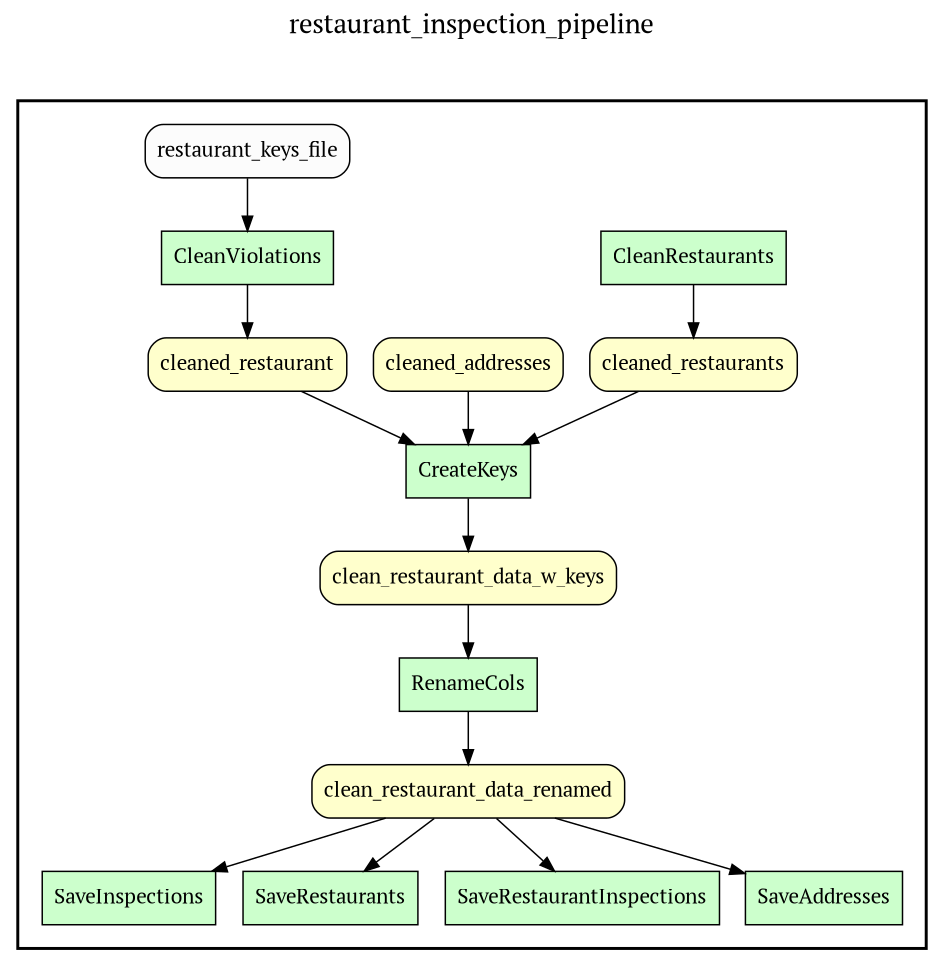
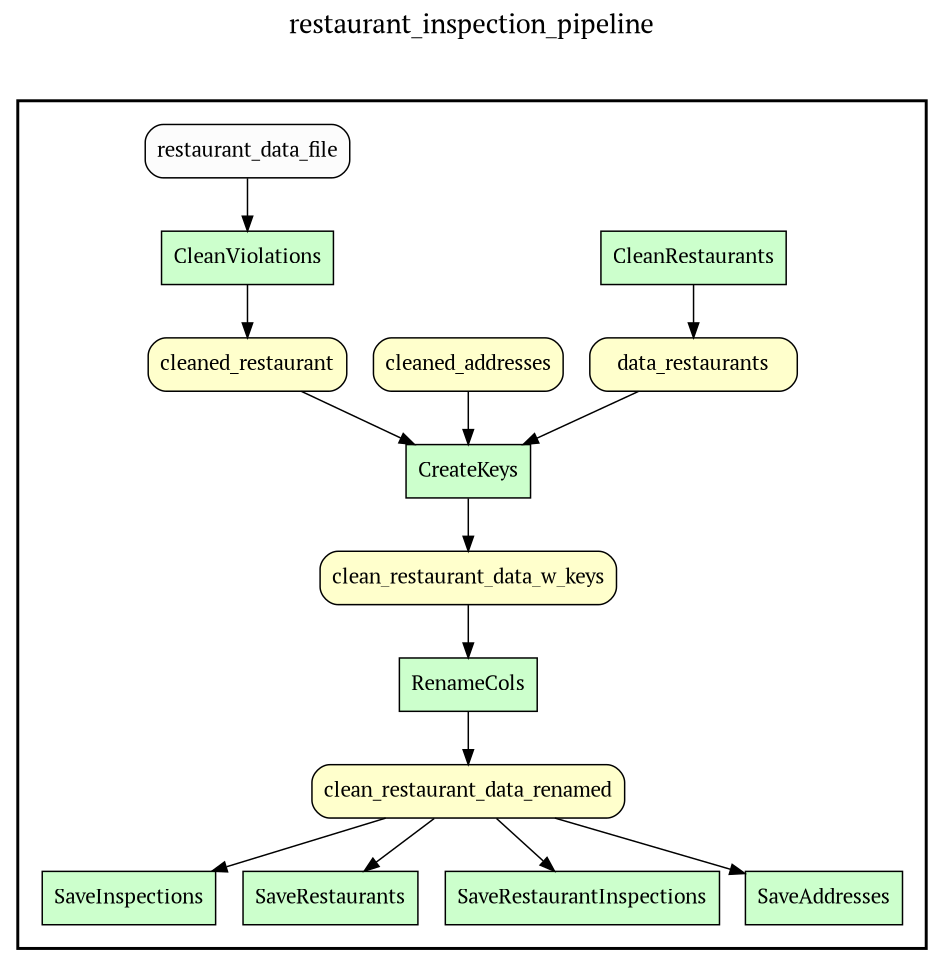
(247, 151) -> (247, 151)
(694, 365) -> (694, 365)
